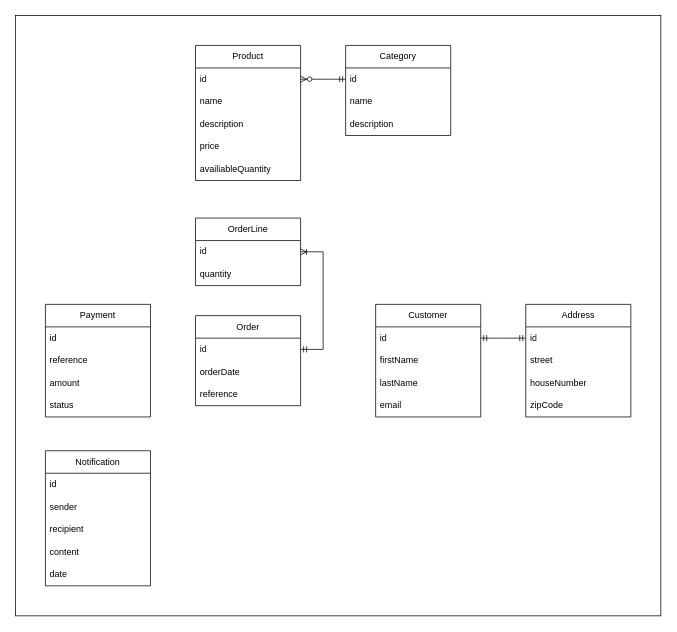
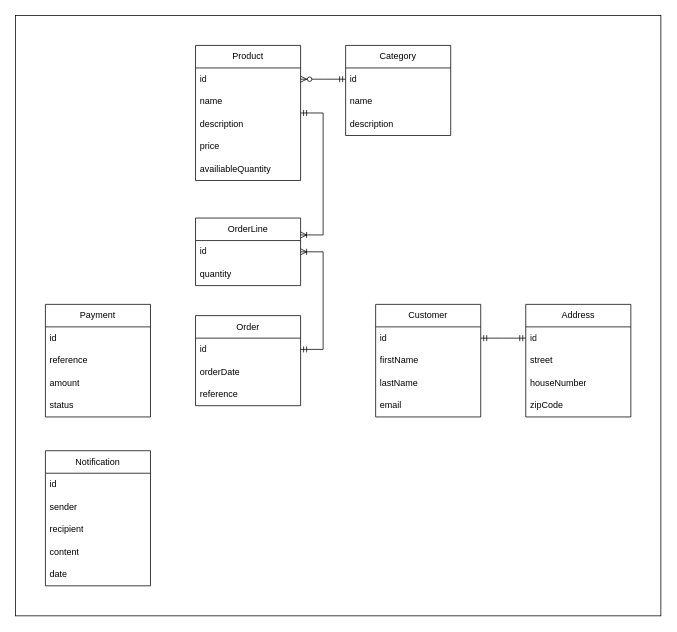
none -> (323, 173)
